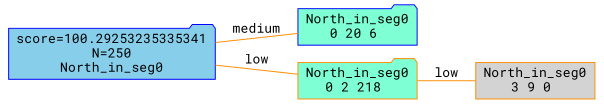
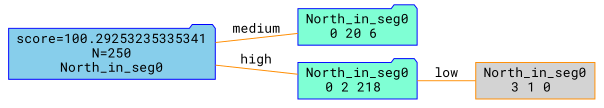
(257, 60) -> (257, 60)
(358, 81) -> (358, 81)
(535, 81) -> (535, 81)
